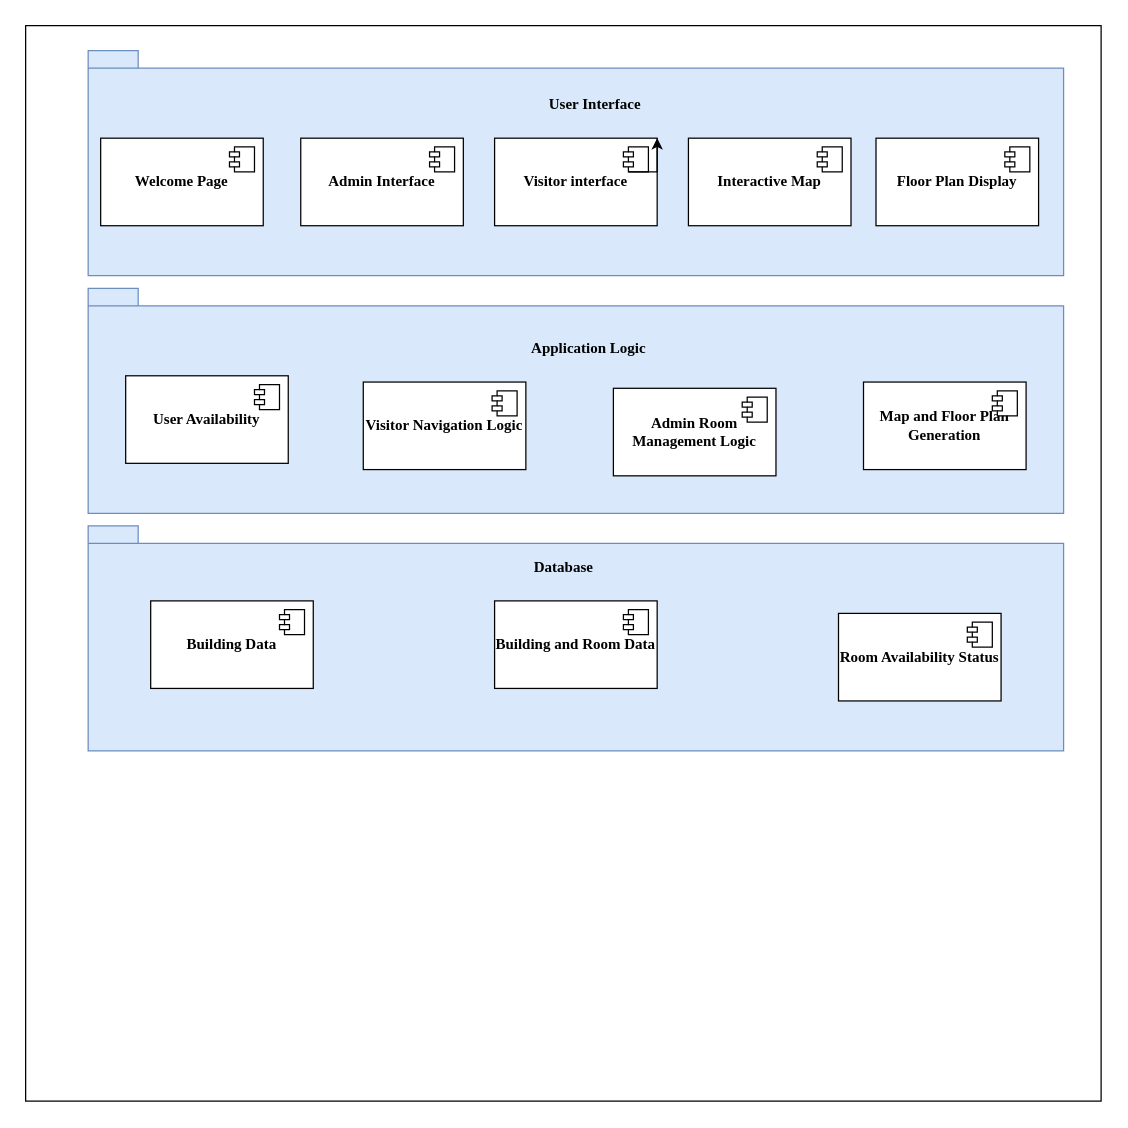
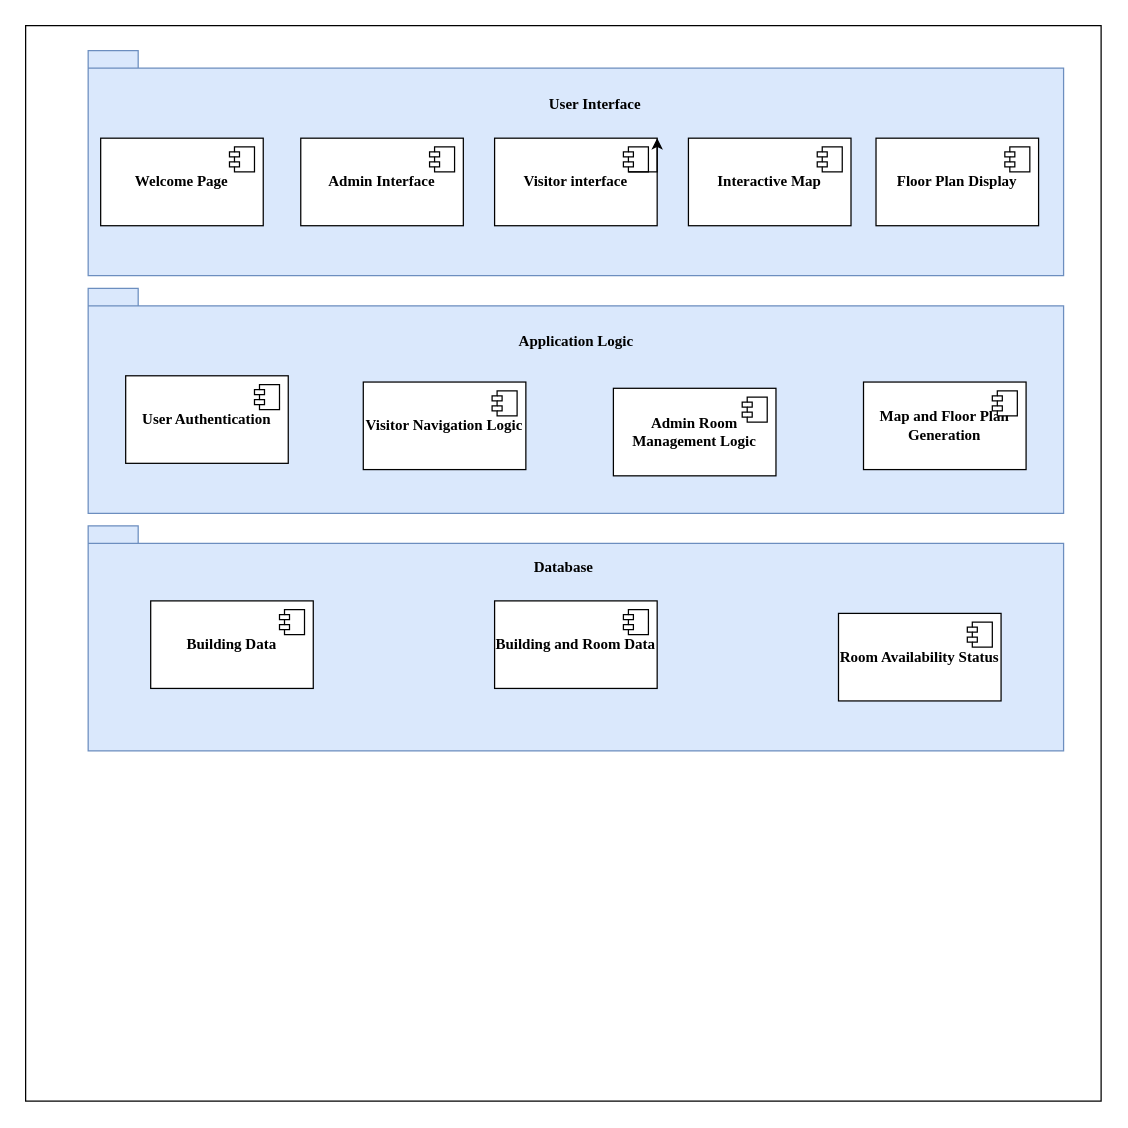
(588, 348) -> (576, 342)
(207, 419) -> (207, 419)
